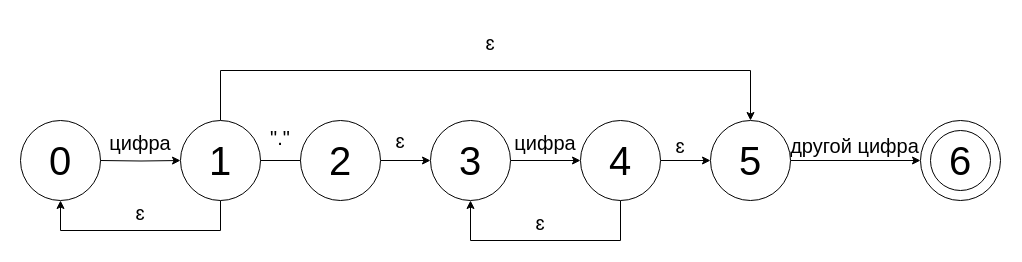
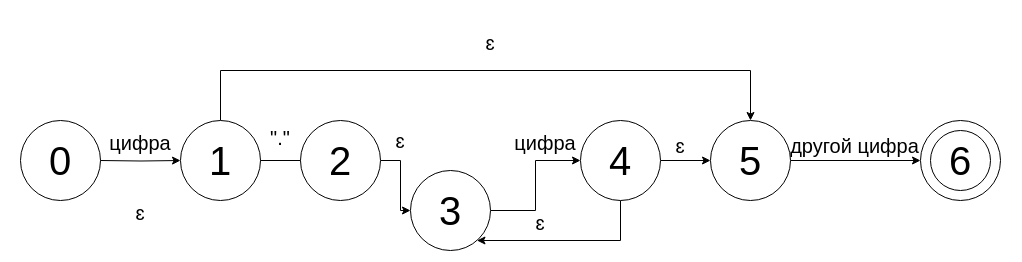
(471, 161) -> (451, 211)
(145, 231) -> none
